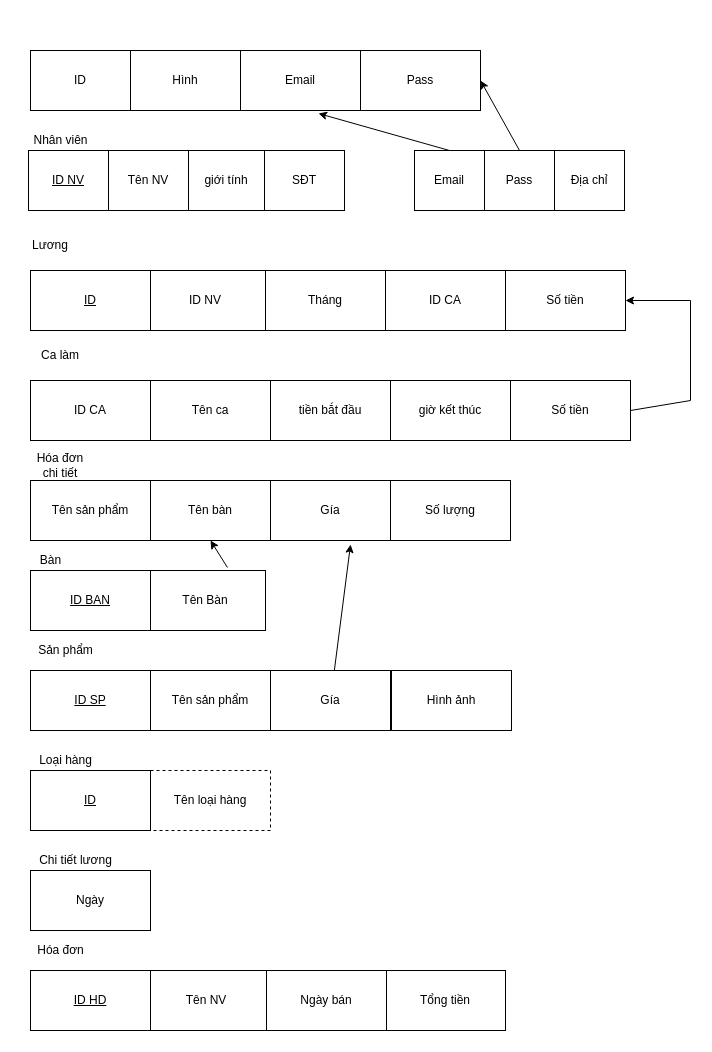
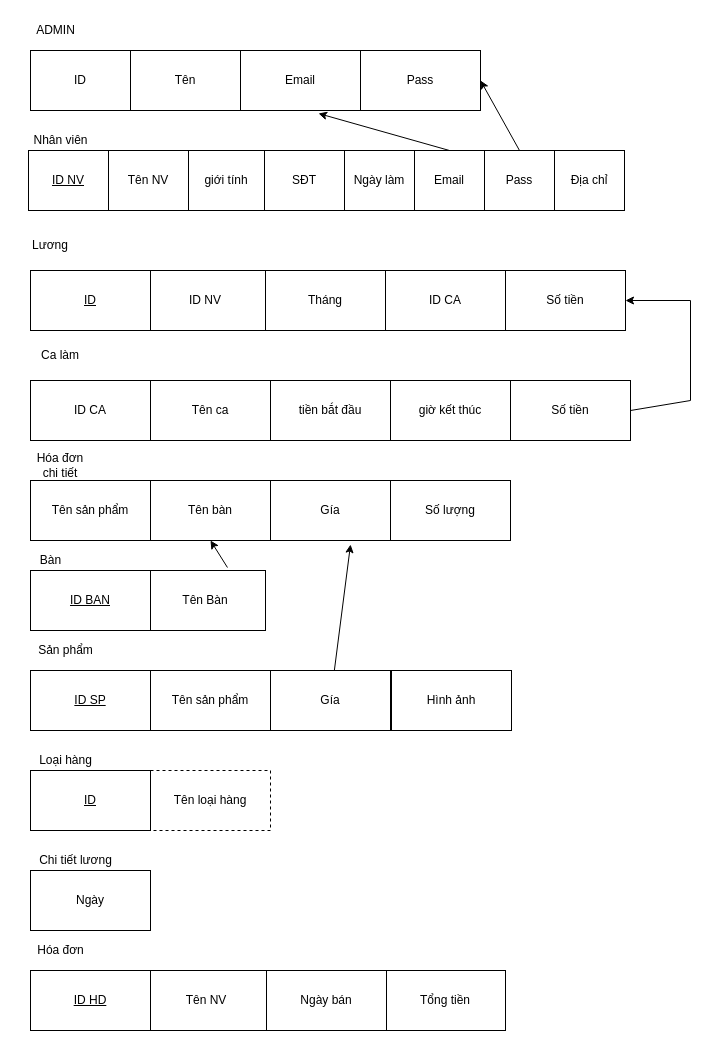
none -> (56, 31)
(186, 81) -> (186, 81)
none -> (380, 181)
